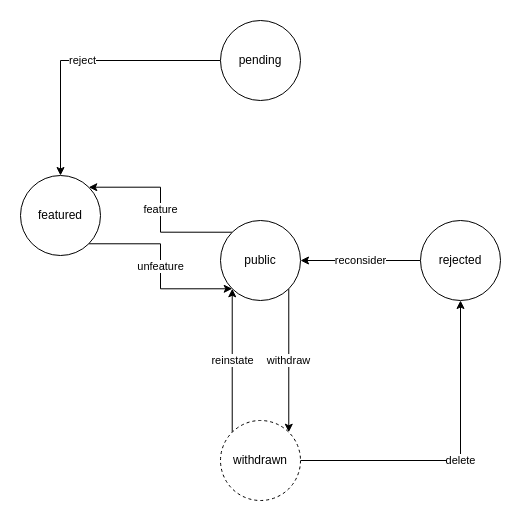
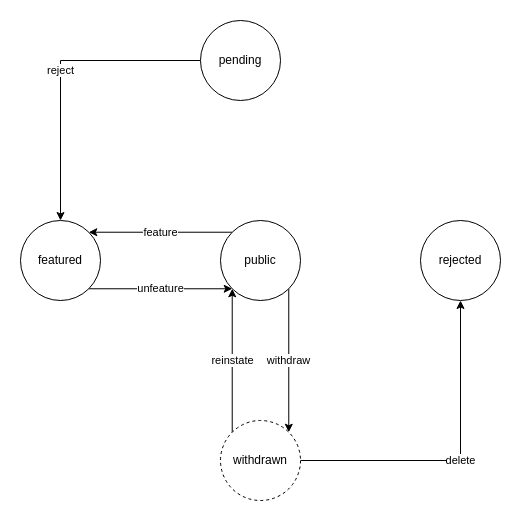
(261, 61) -> (241, 61)
(61, 216) -> (61, 261)
(364, 261) -> none
